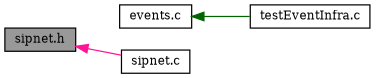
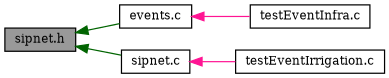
(227, 16) -> (227, 16)
none -> (104, 27)
(105, 52) -> (105, 52)
none -> (310, 62)
